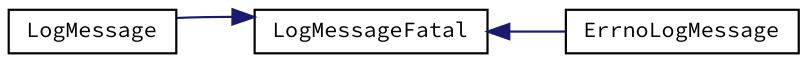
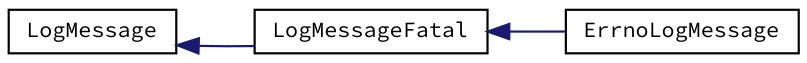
(205, 17) -> (227, 46)
